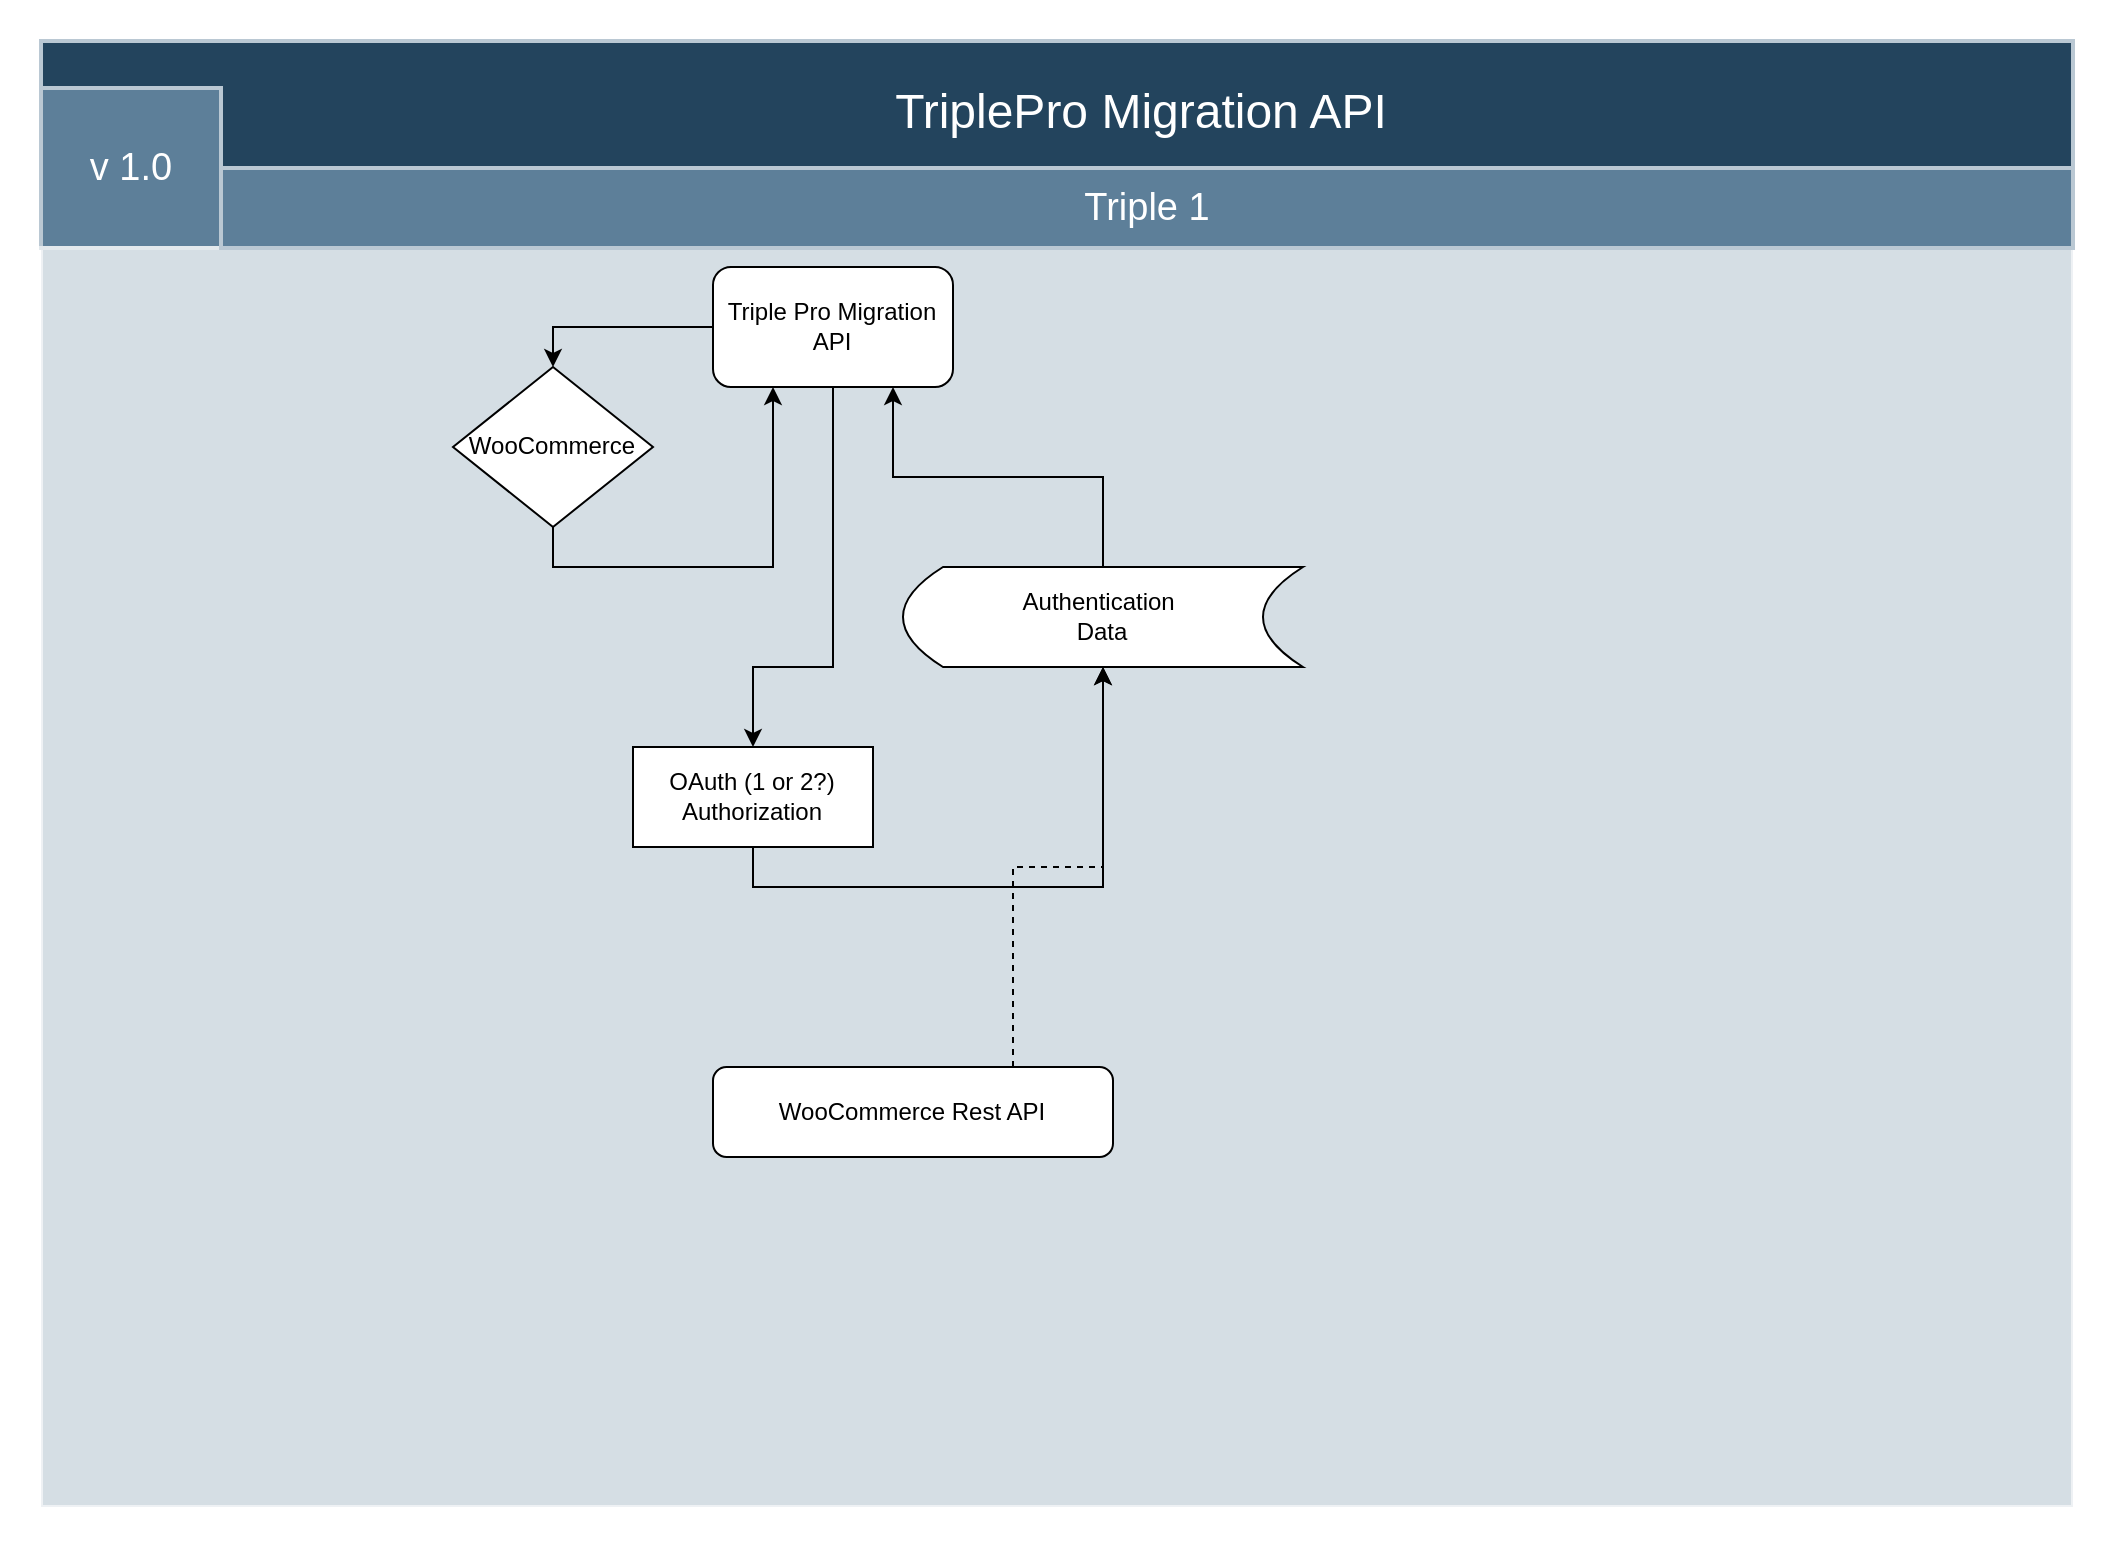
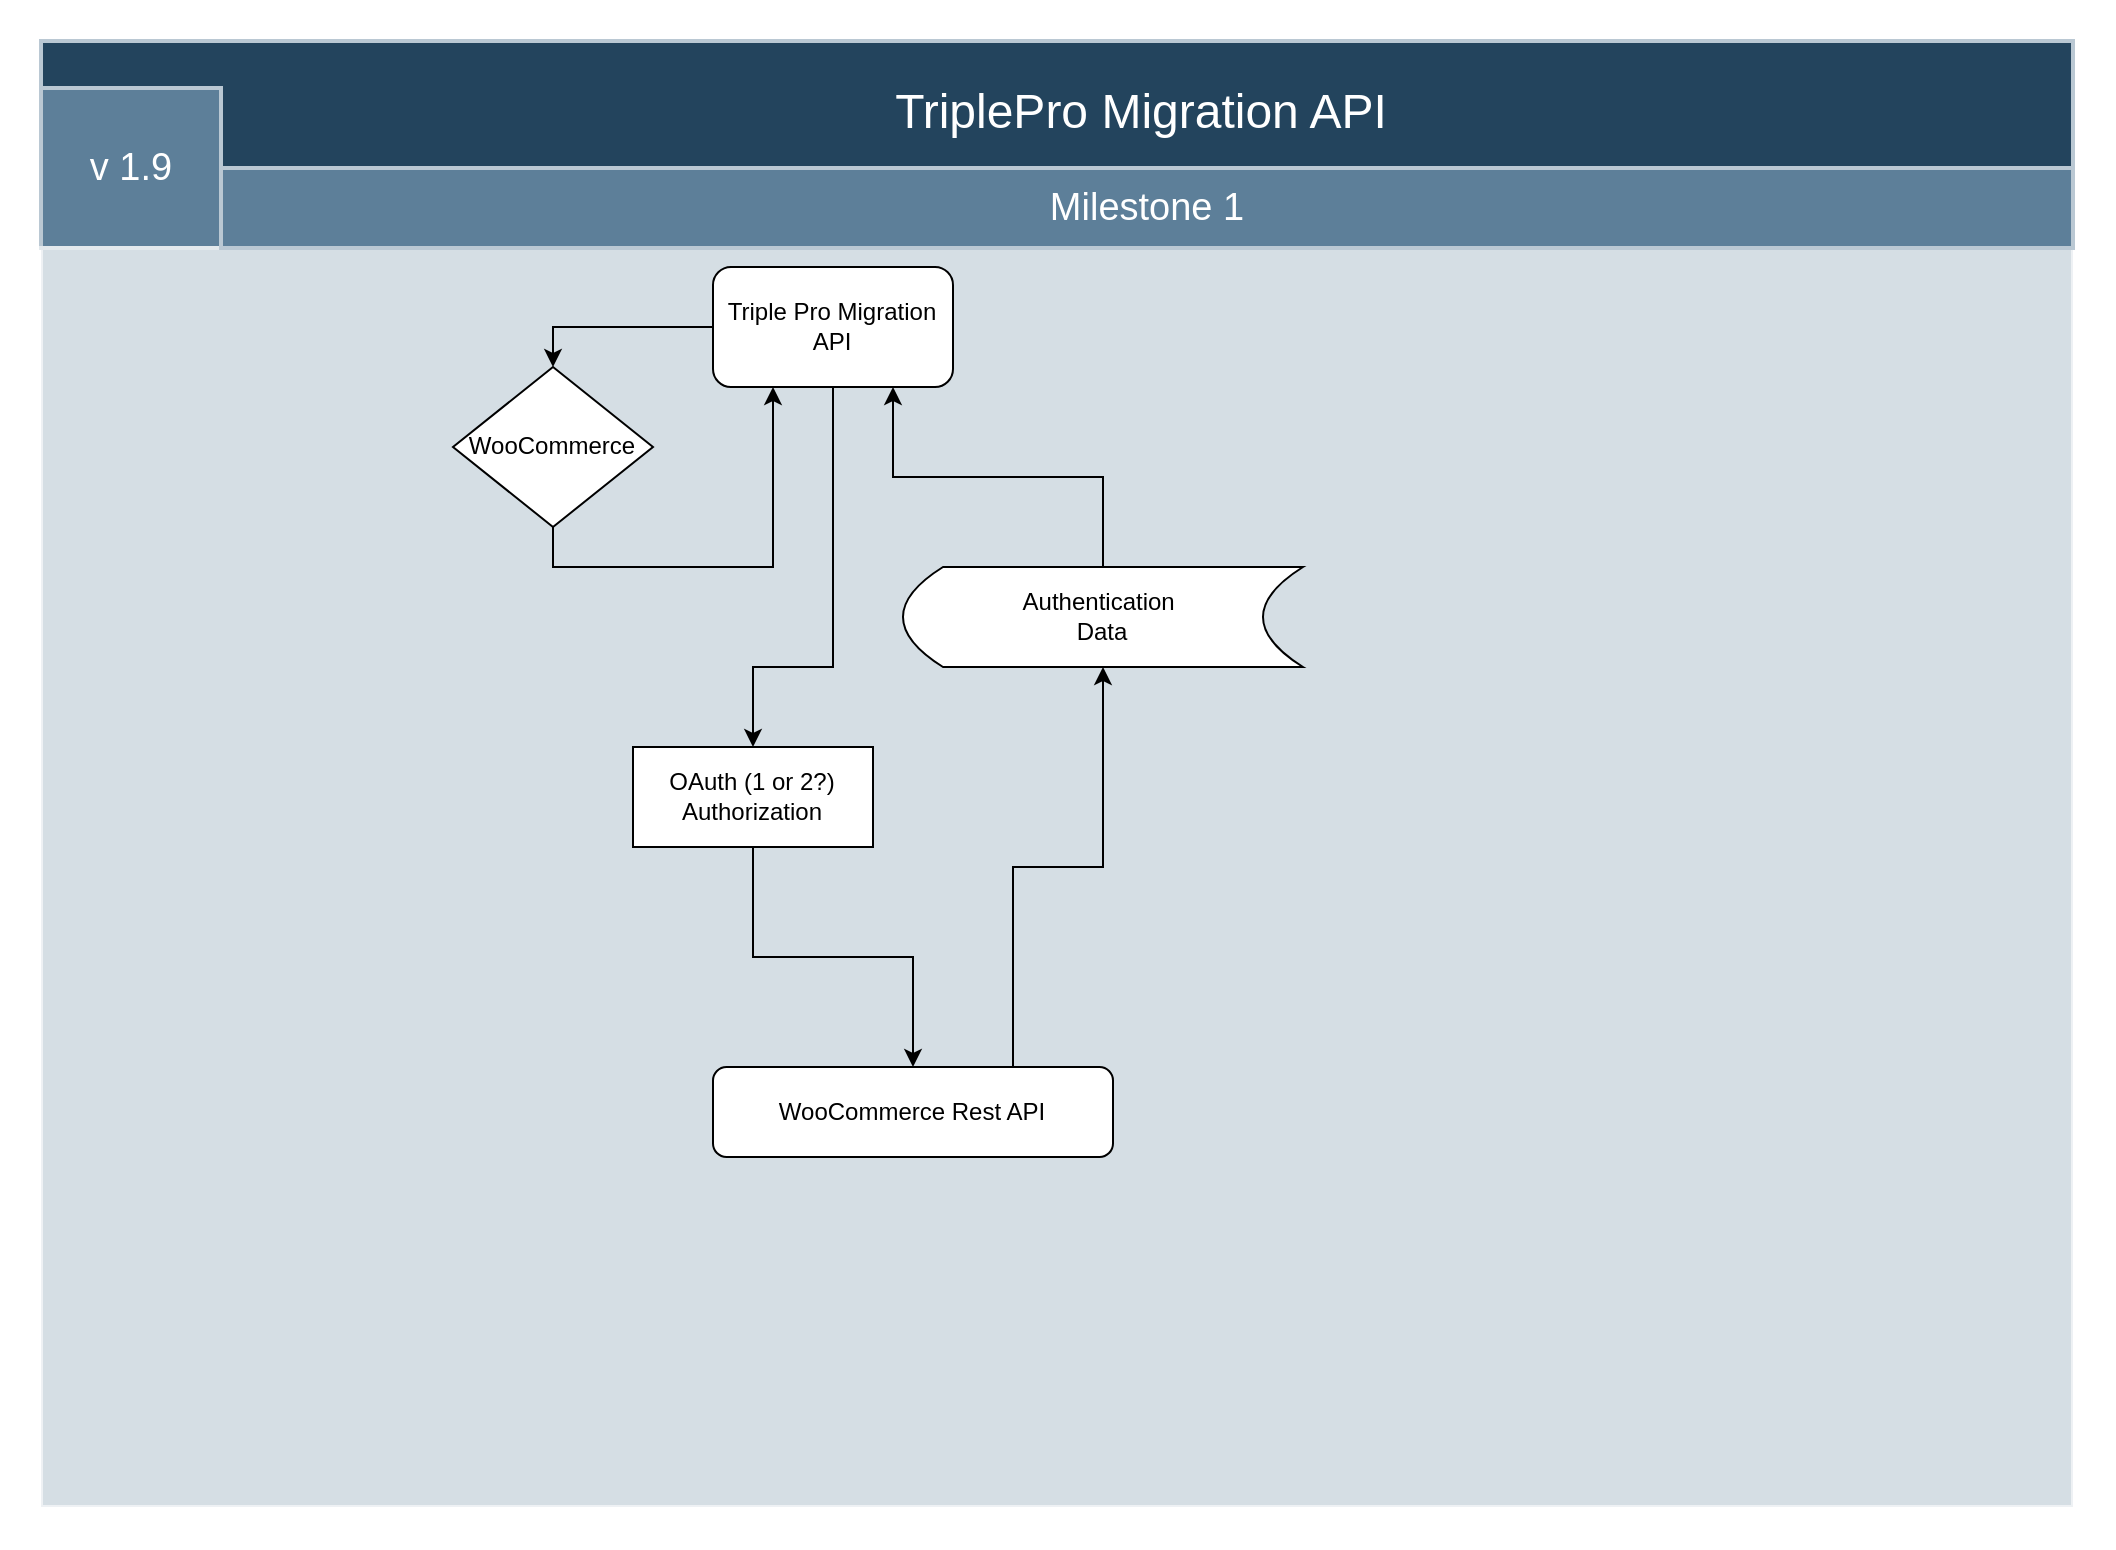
(132, 169) -> (132, 169)
(1148, 209) -> (1148, 209)
(934, 887) -> (845, 957)
(1013, 922) -> (1013, 922)
